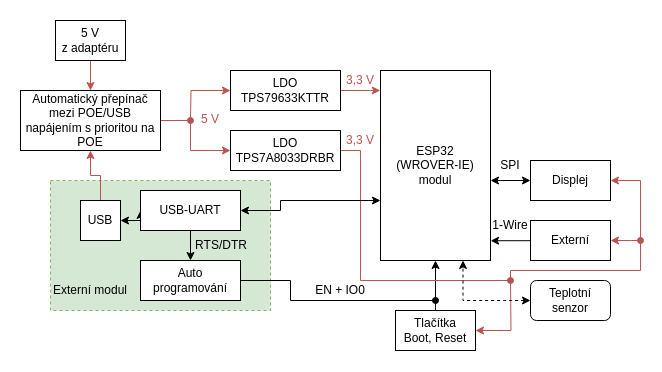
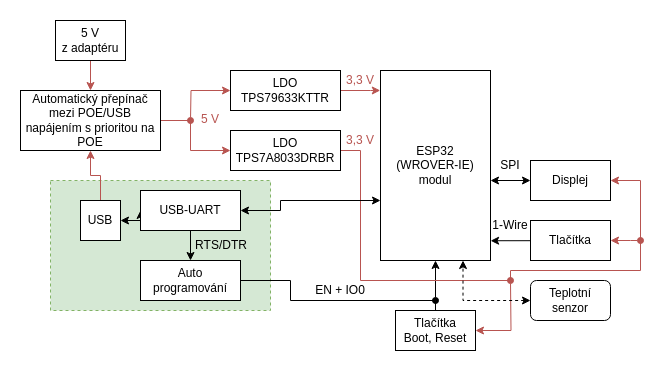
(571, 241) -> (571, 241)
(91, 291) -> none
